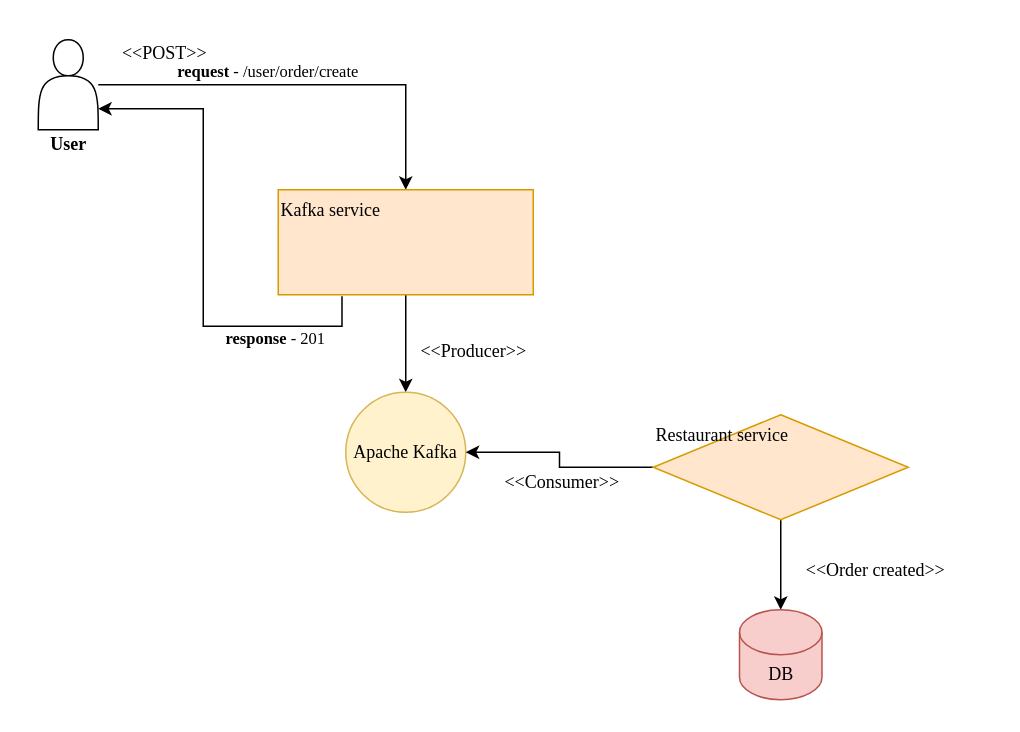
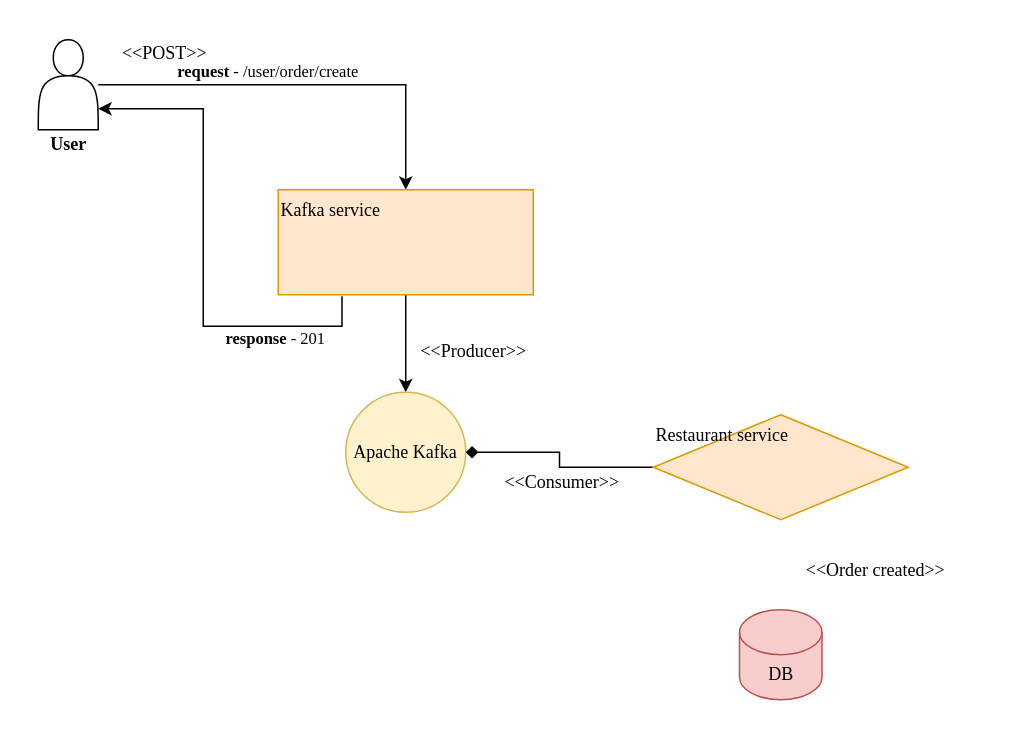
(477, 452) -> (478, 452)
(781, 560) -> none
